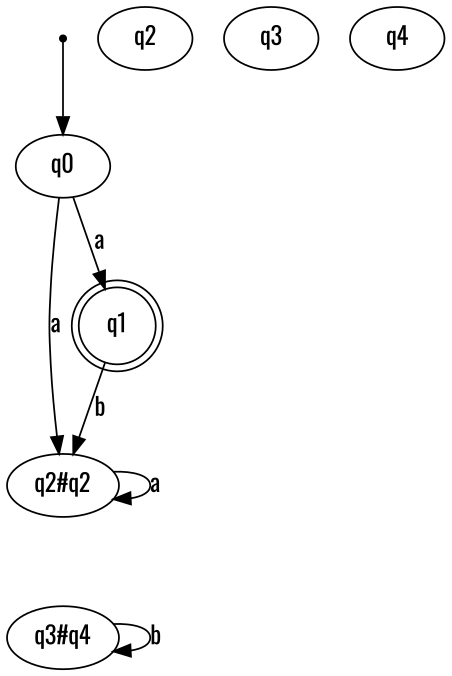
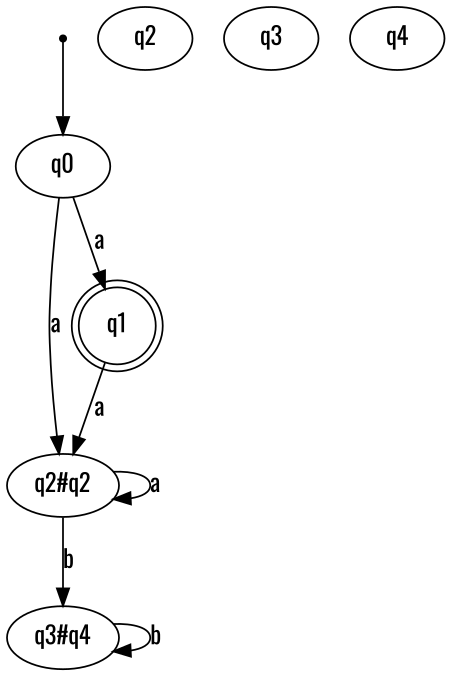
(101, 409) -> (101, 409)
none -> (63, 553)
